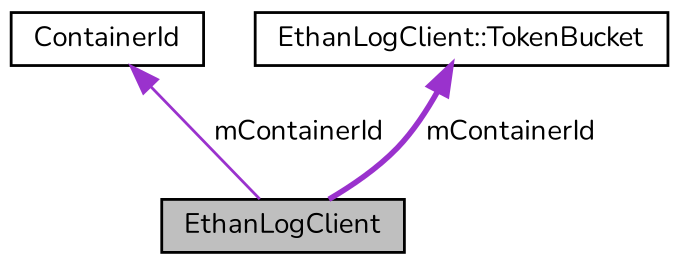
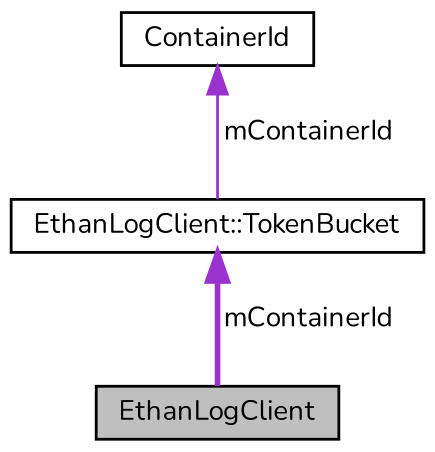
(205, 143) -> (218, 147)
